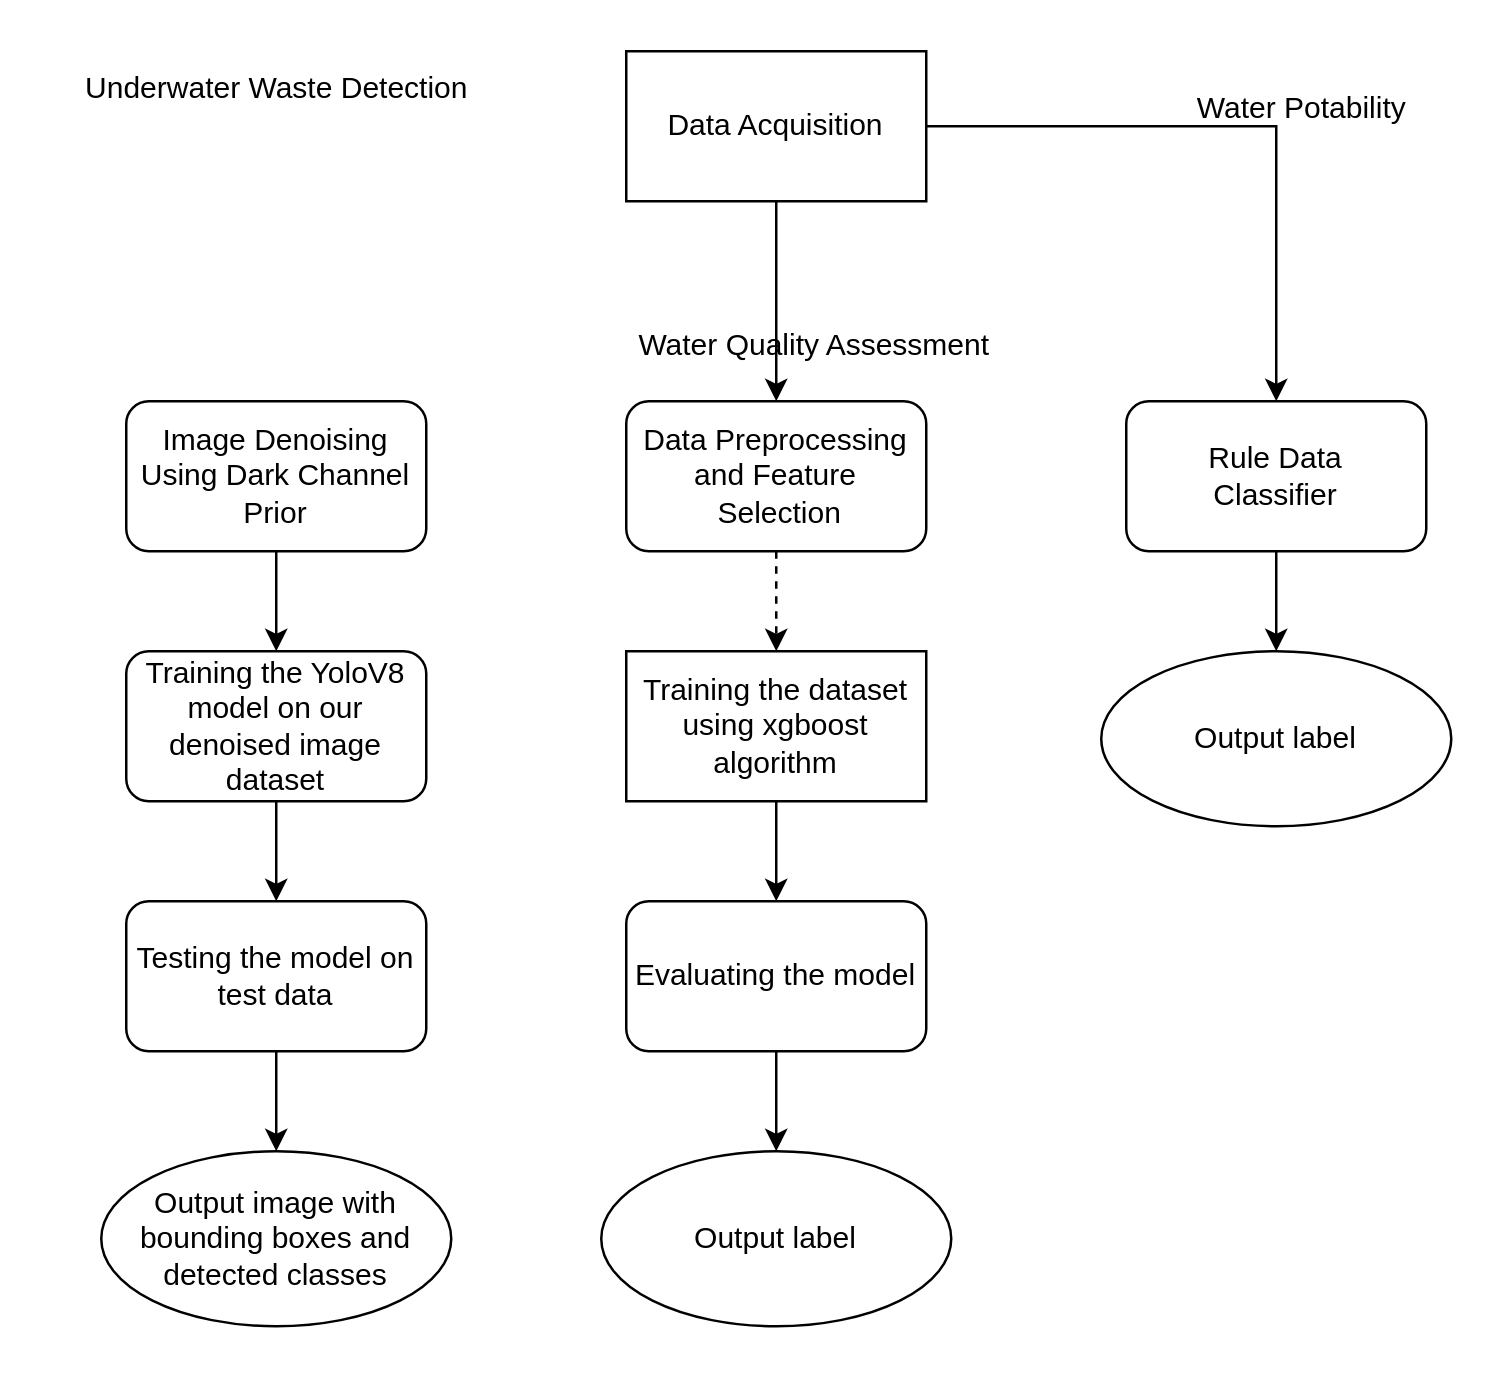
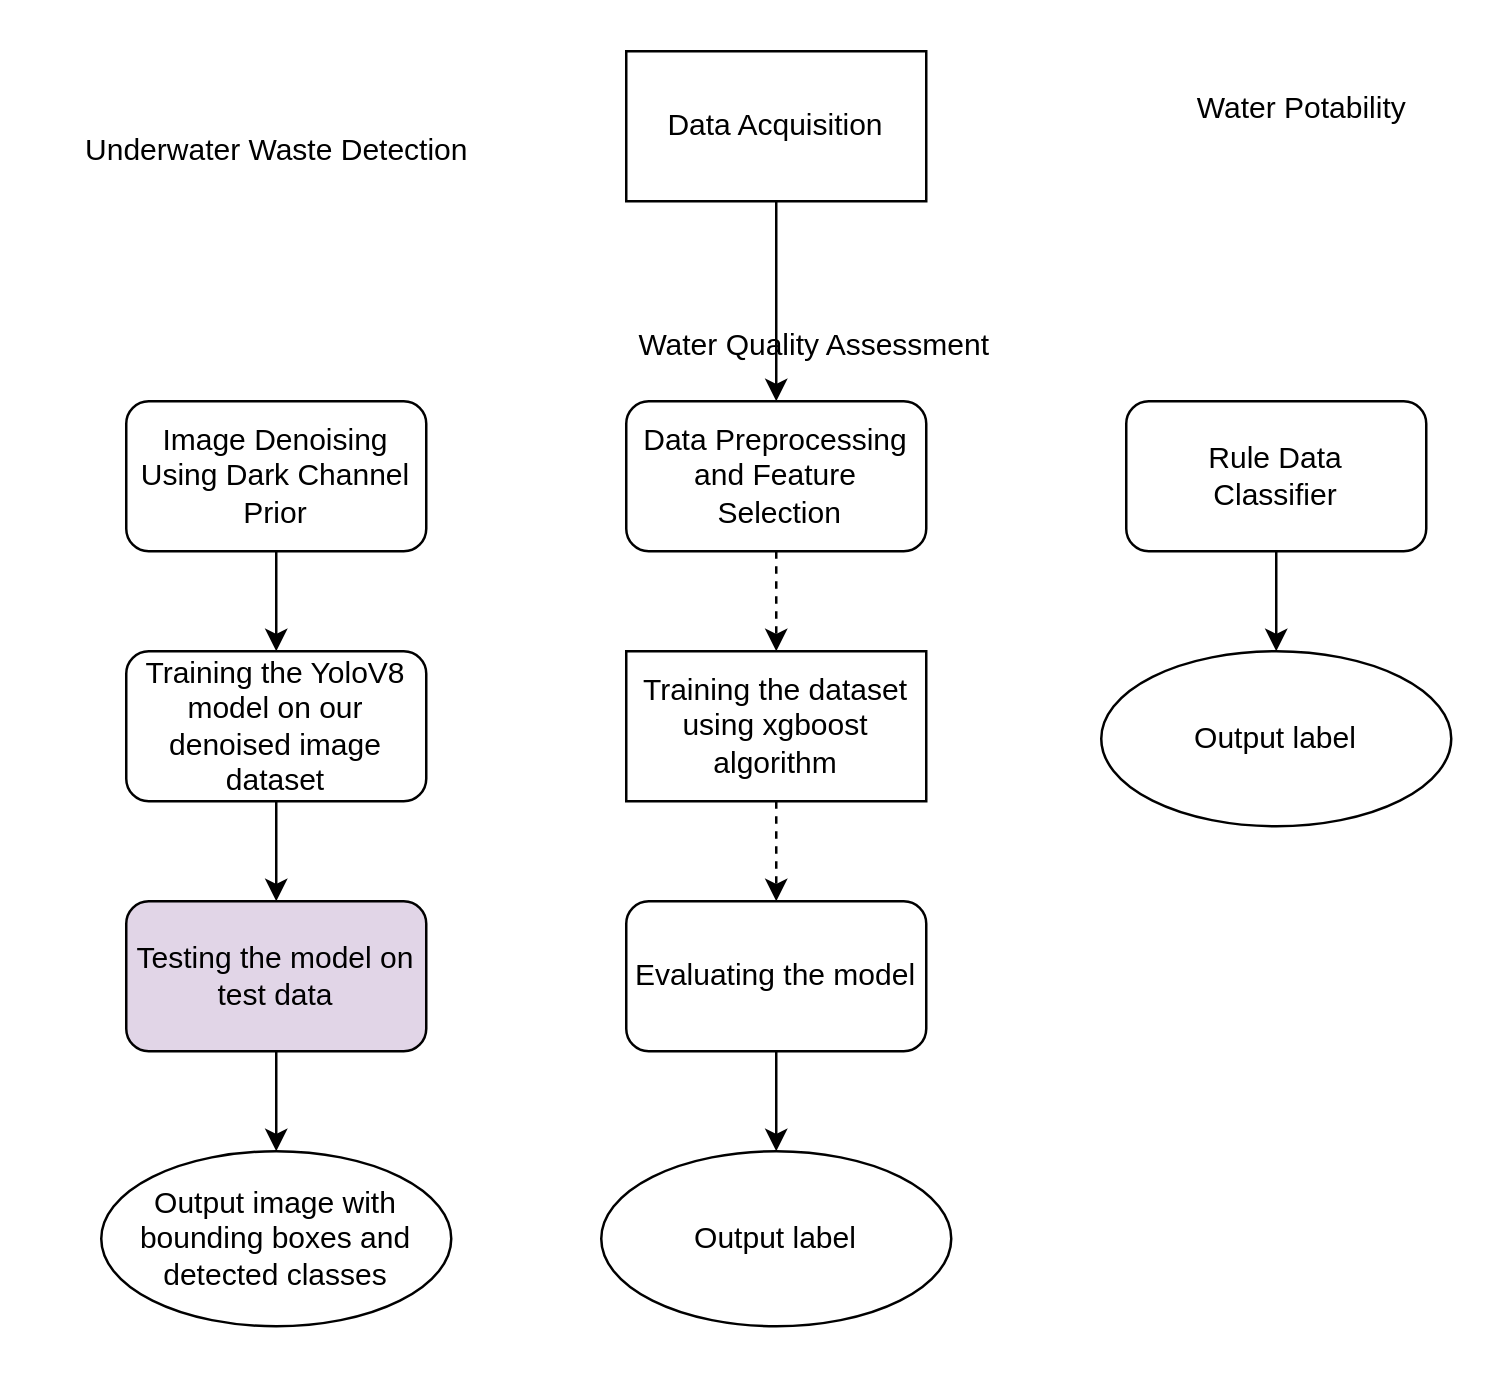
(276, 89) -> (276, 151)
(1230, 126) -> none
(776, 842) -> (776, 842)
(276, 976) -> (276, 976)
